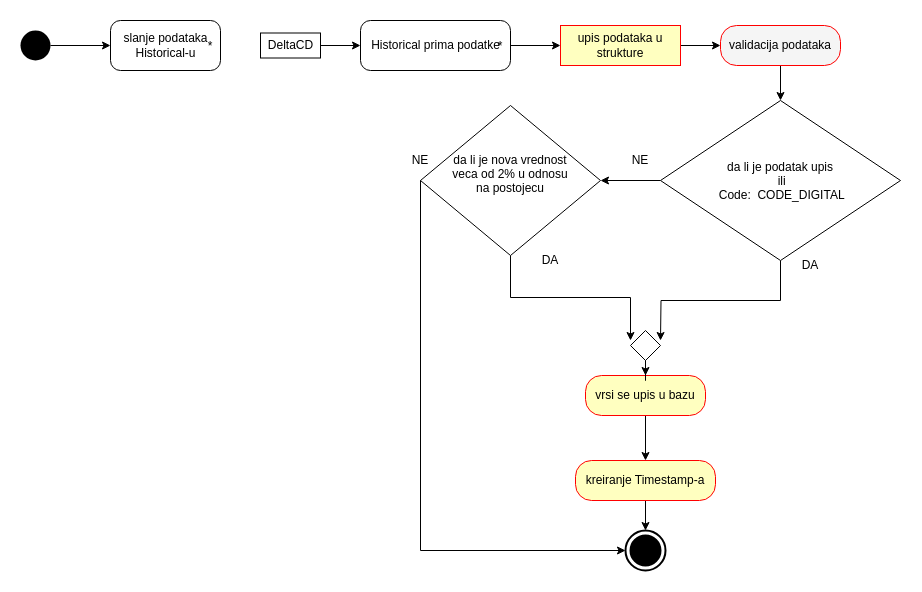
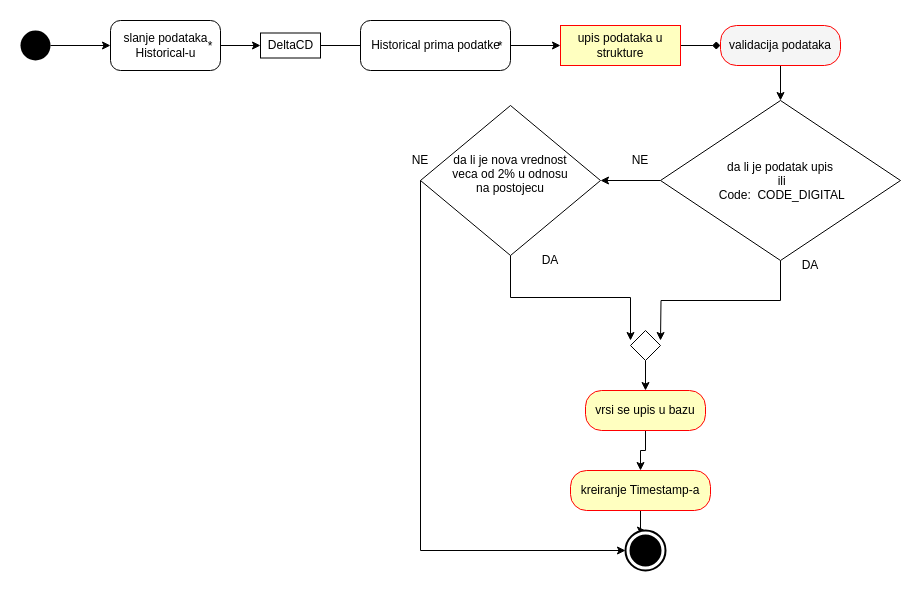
none -> (237, 46)
(352, 46) -> (354, 46)
(712, 46) -> (711, 46)
(646, 396) -> (646, 411)
(646, 481) -> (641, 491)
